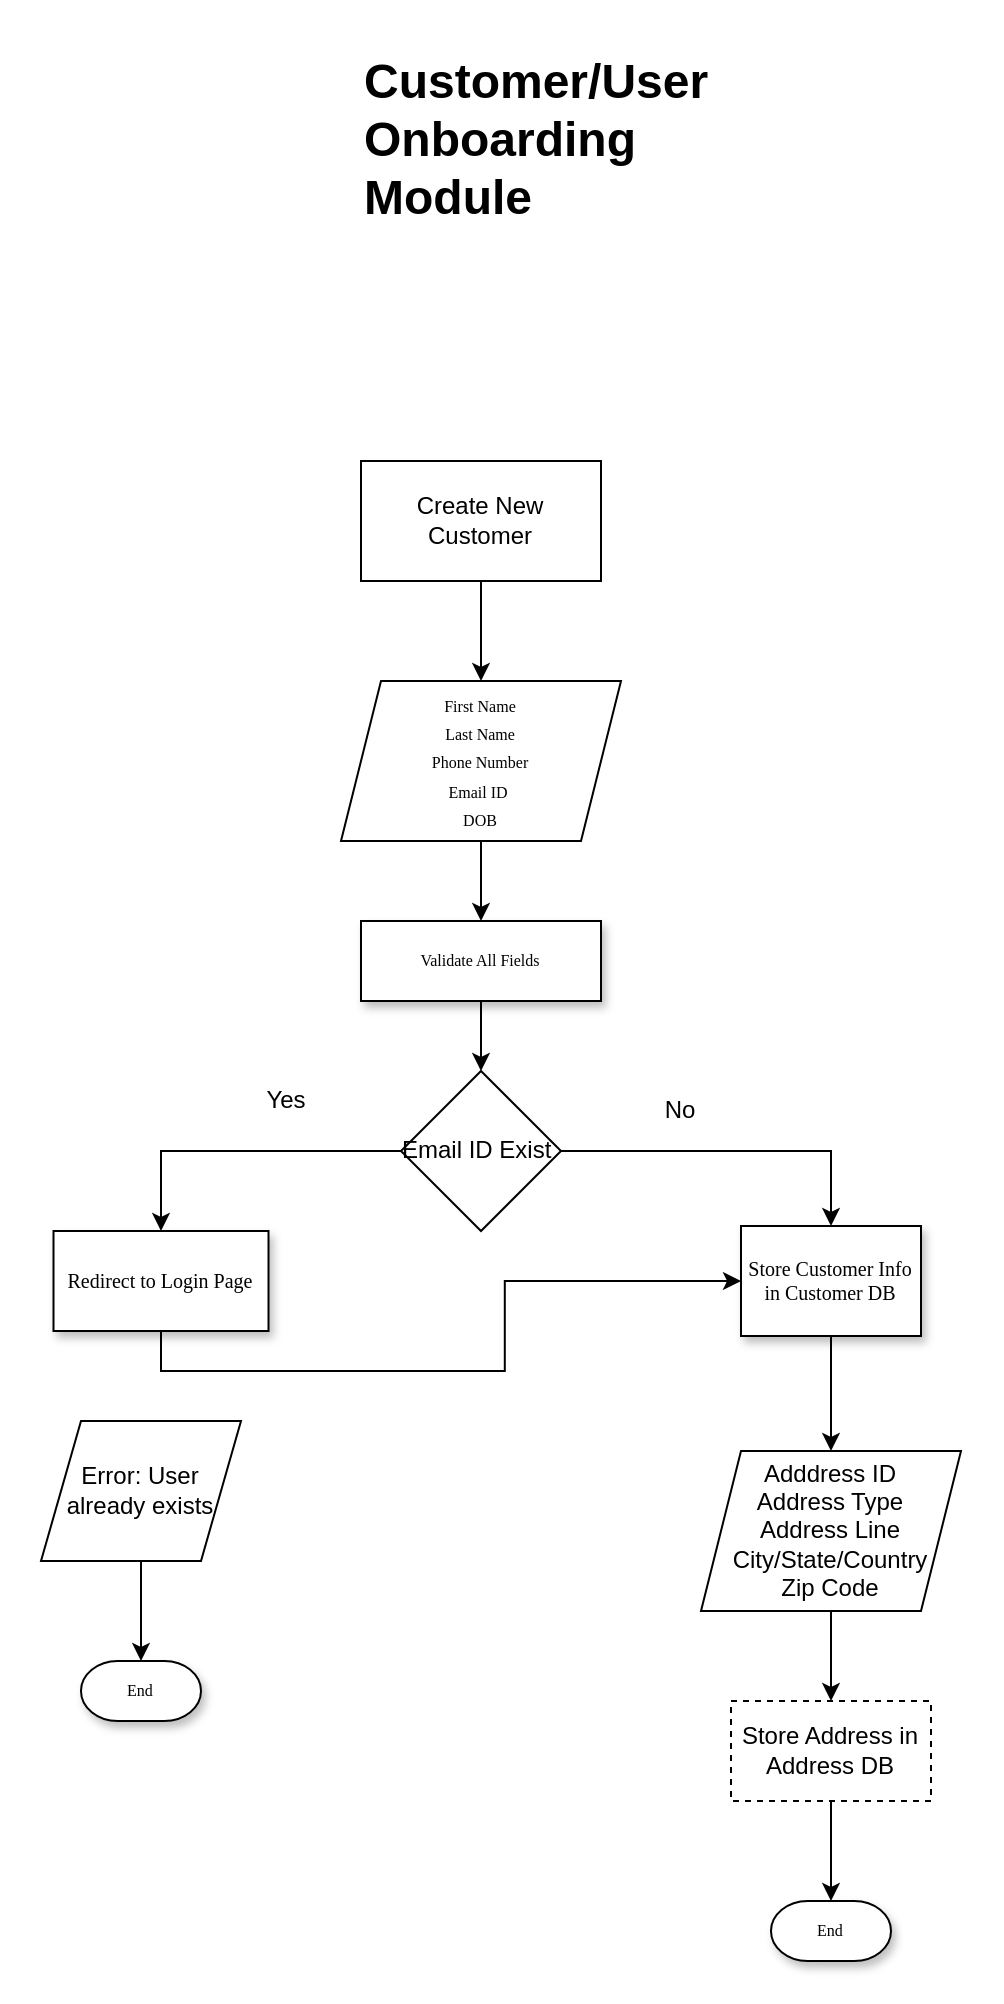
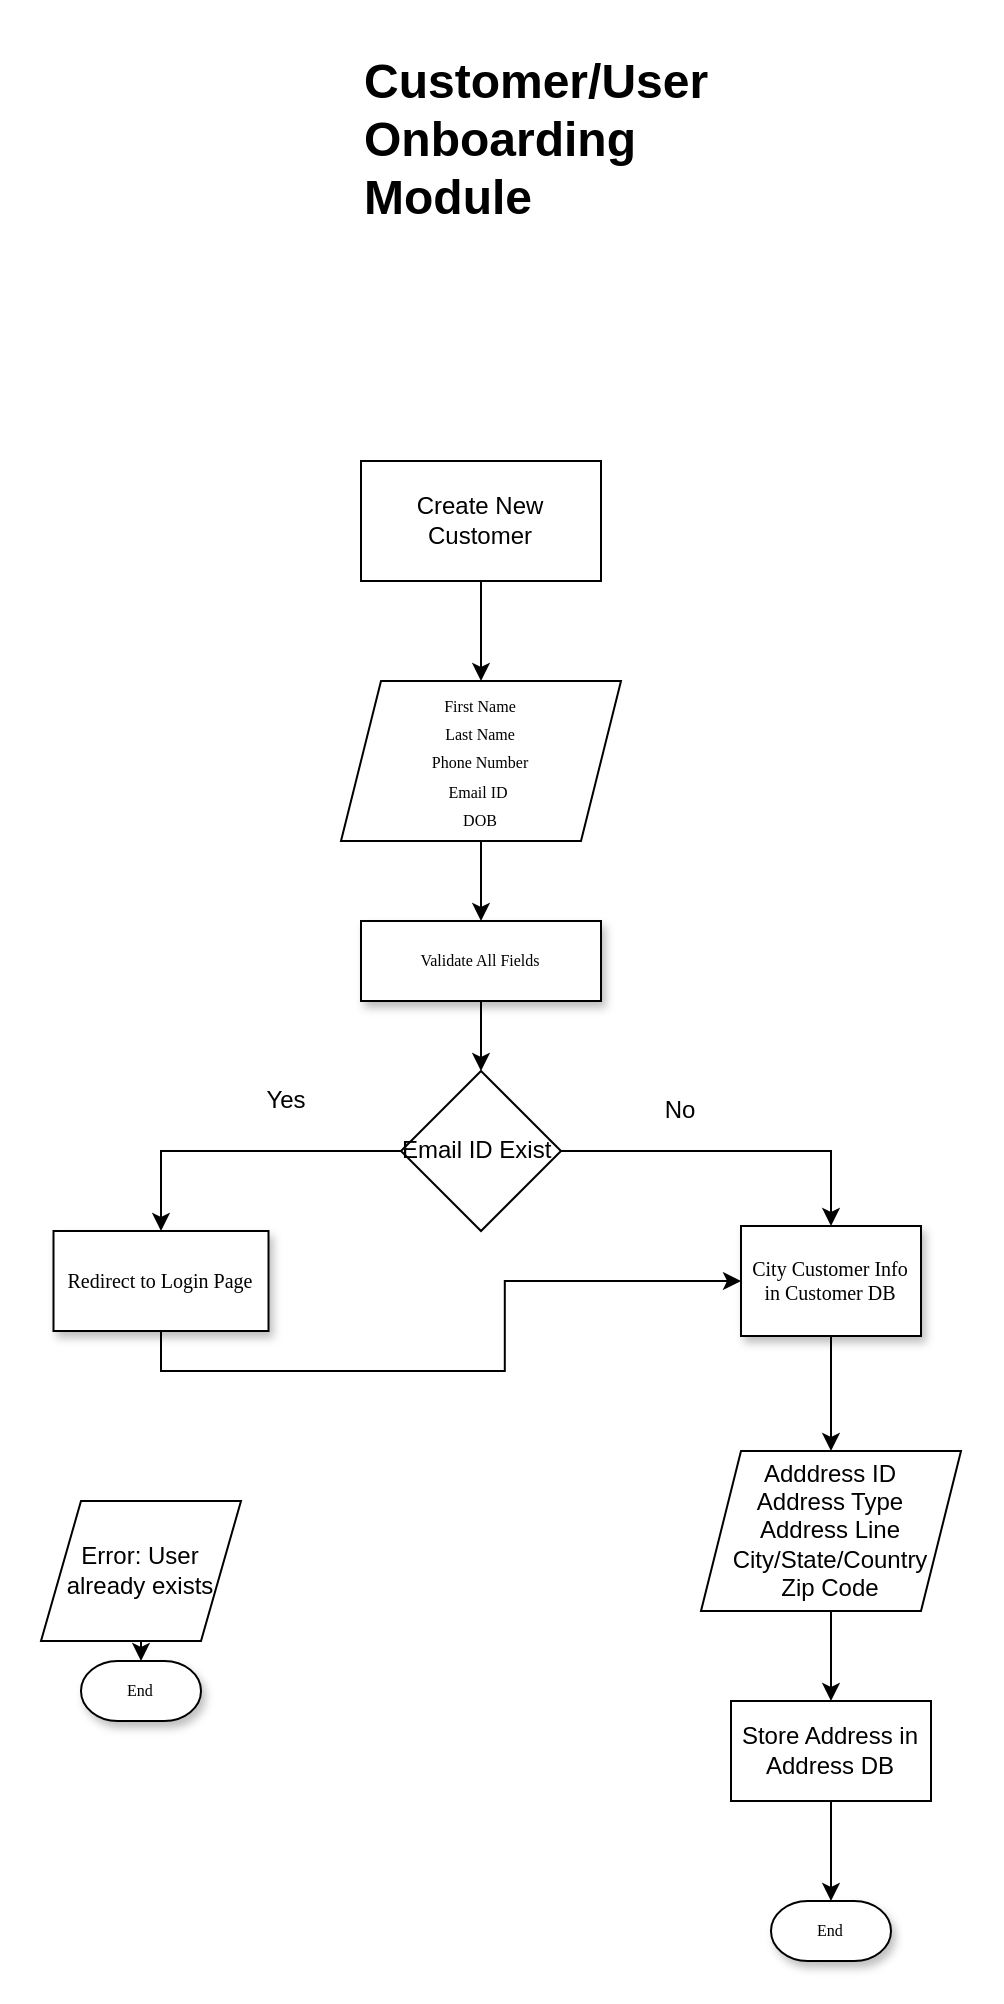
(831, 1281) -> (831, 1281)
(141, 1491) -> (141, 1571)
(831, 1751) -> (831, 1751)
